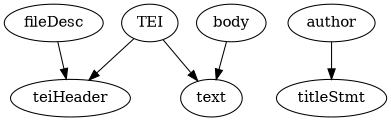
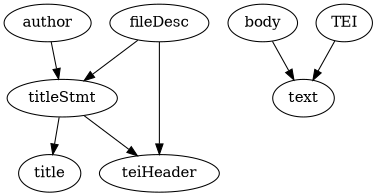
(115, 56) -> (107, 133)
none -> (115, 57)
none -> (50, 173)
